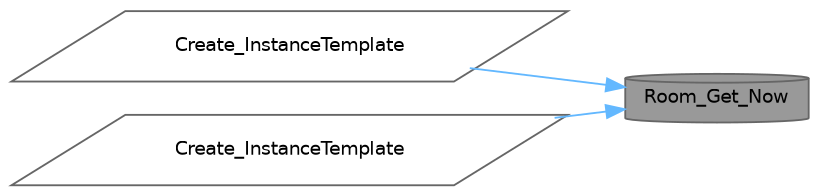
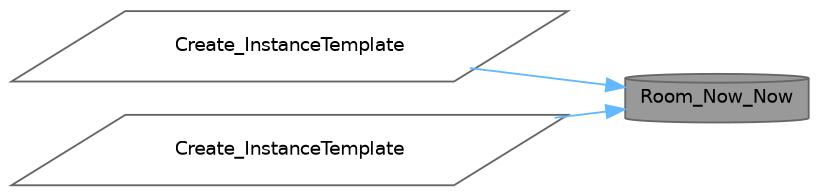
(717, 98) -> (717, 98)
